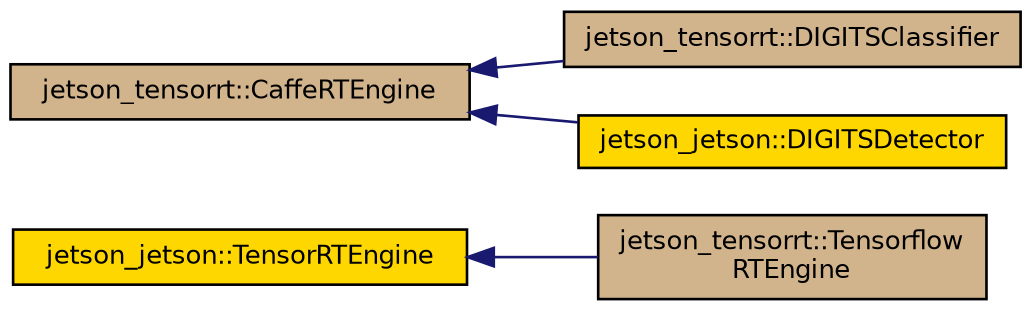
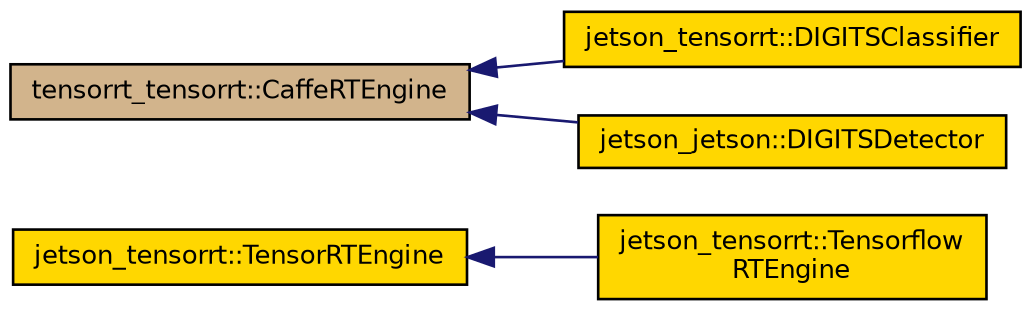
(792, 39) -> (792, 39)
(240, 92) -> (240, 92)
(240, 257) -> (240, 257)
(792, 257) -> (792, 257)
